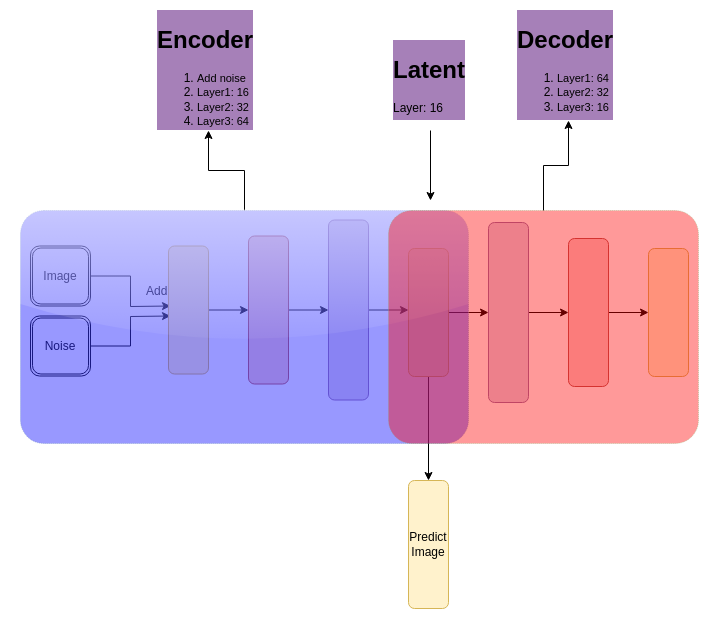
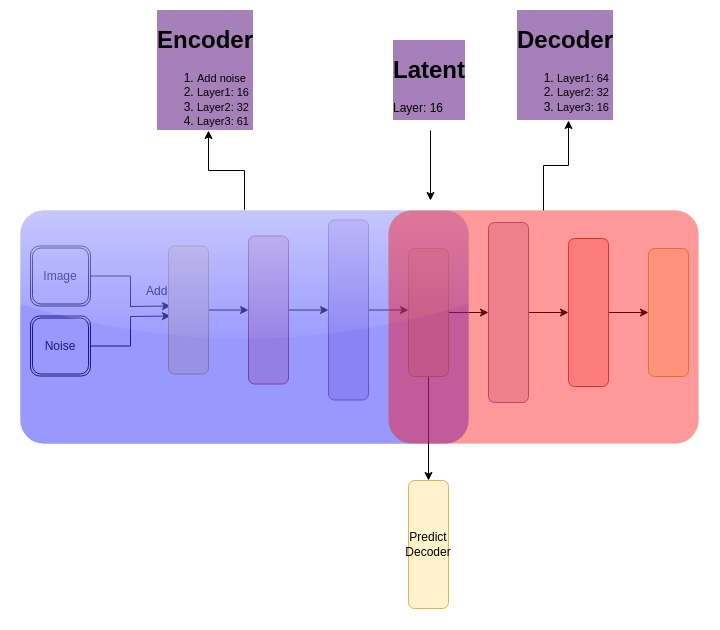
(188, 47) -> (188, 47)
(429, 545) -> (429, 545)
